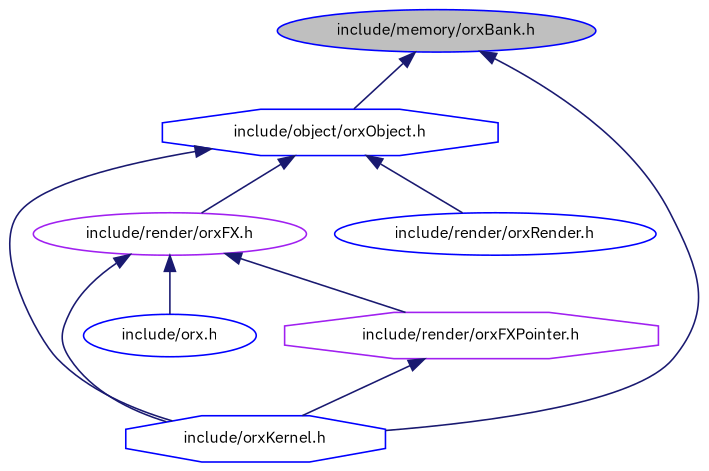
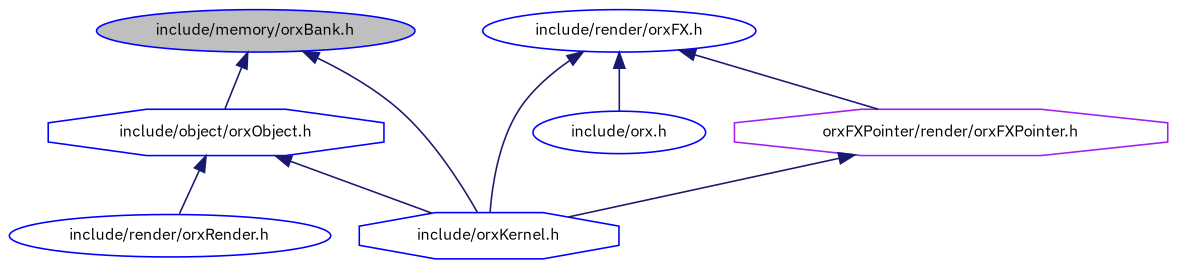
(241, 189) -> none
(170, 234) -> (619, 31)
(472, 336) -> (951, 132)
